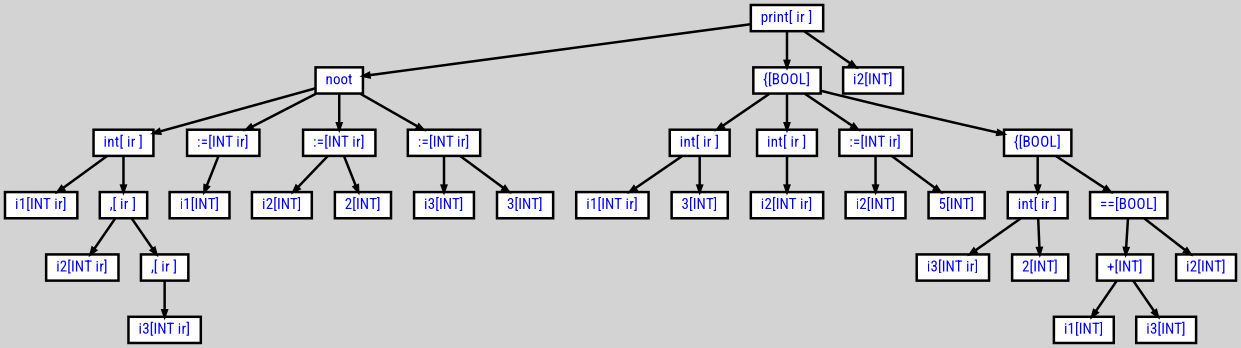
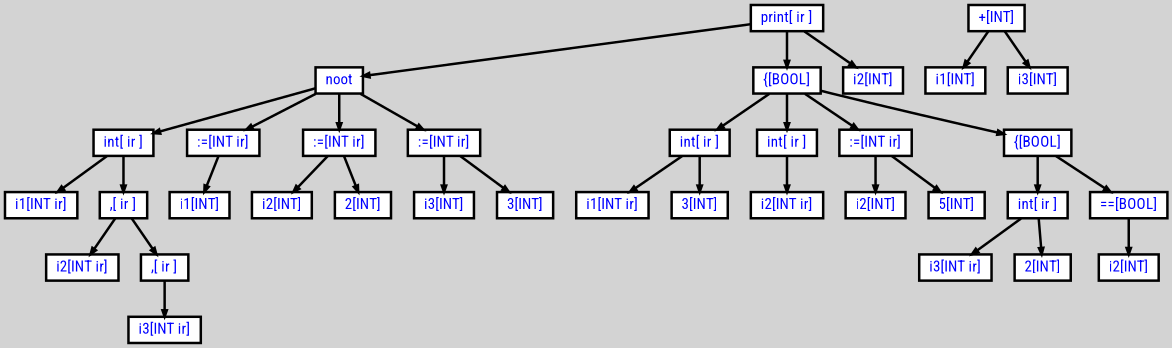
(1127, 233) -> none
